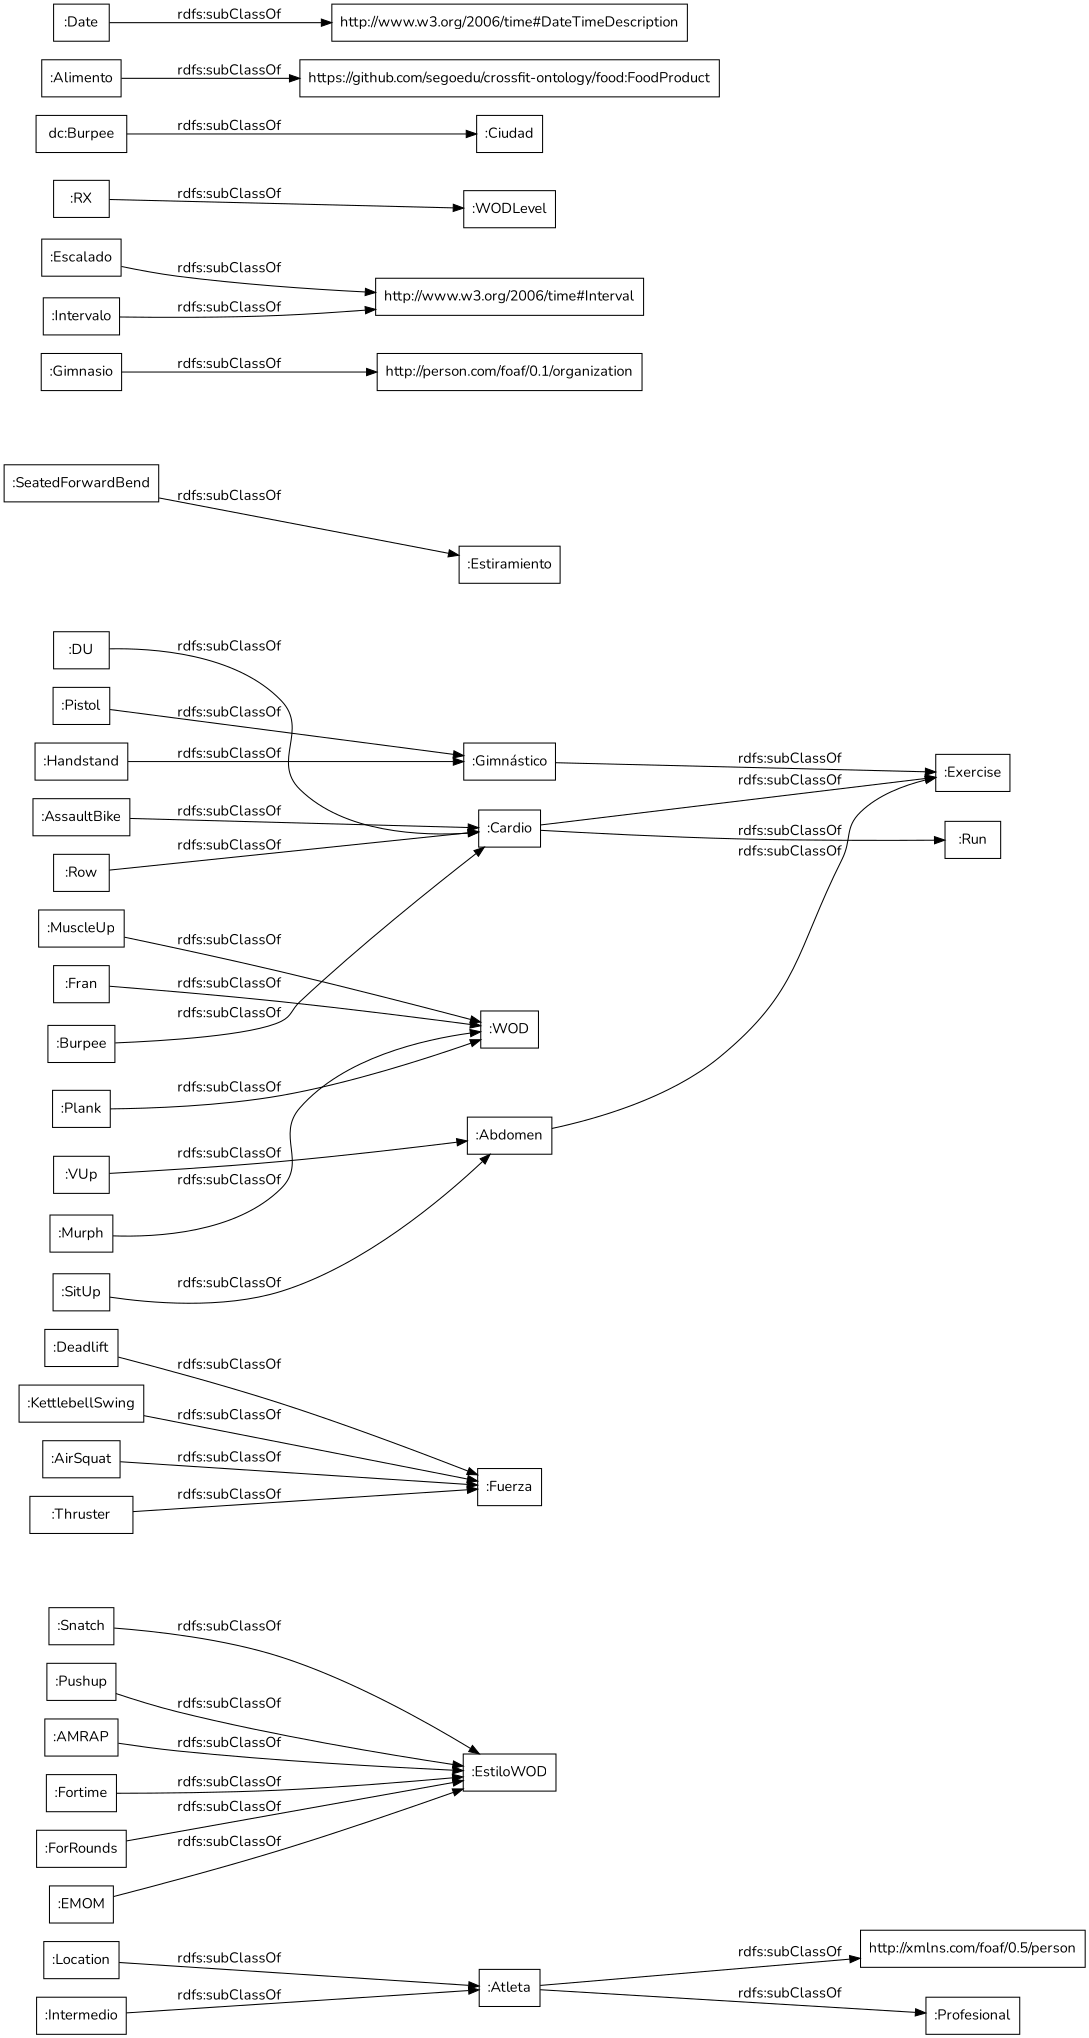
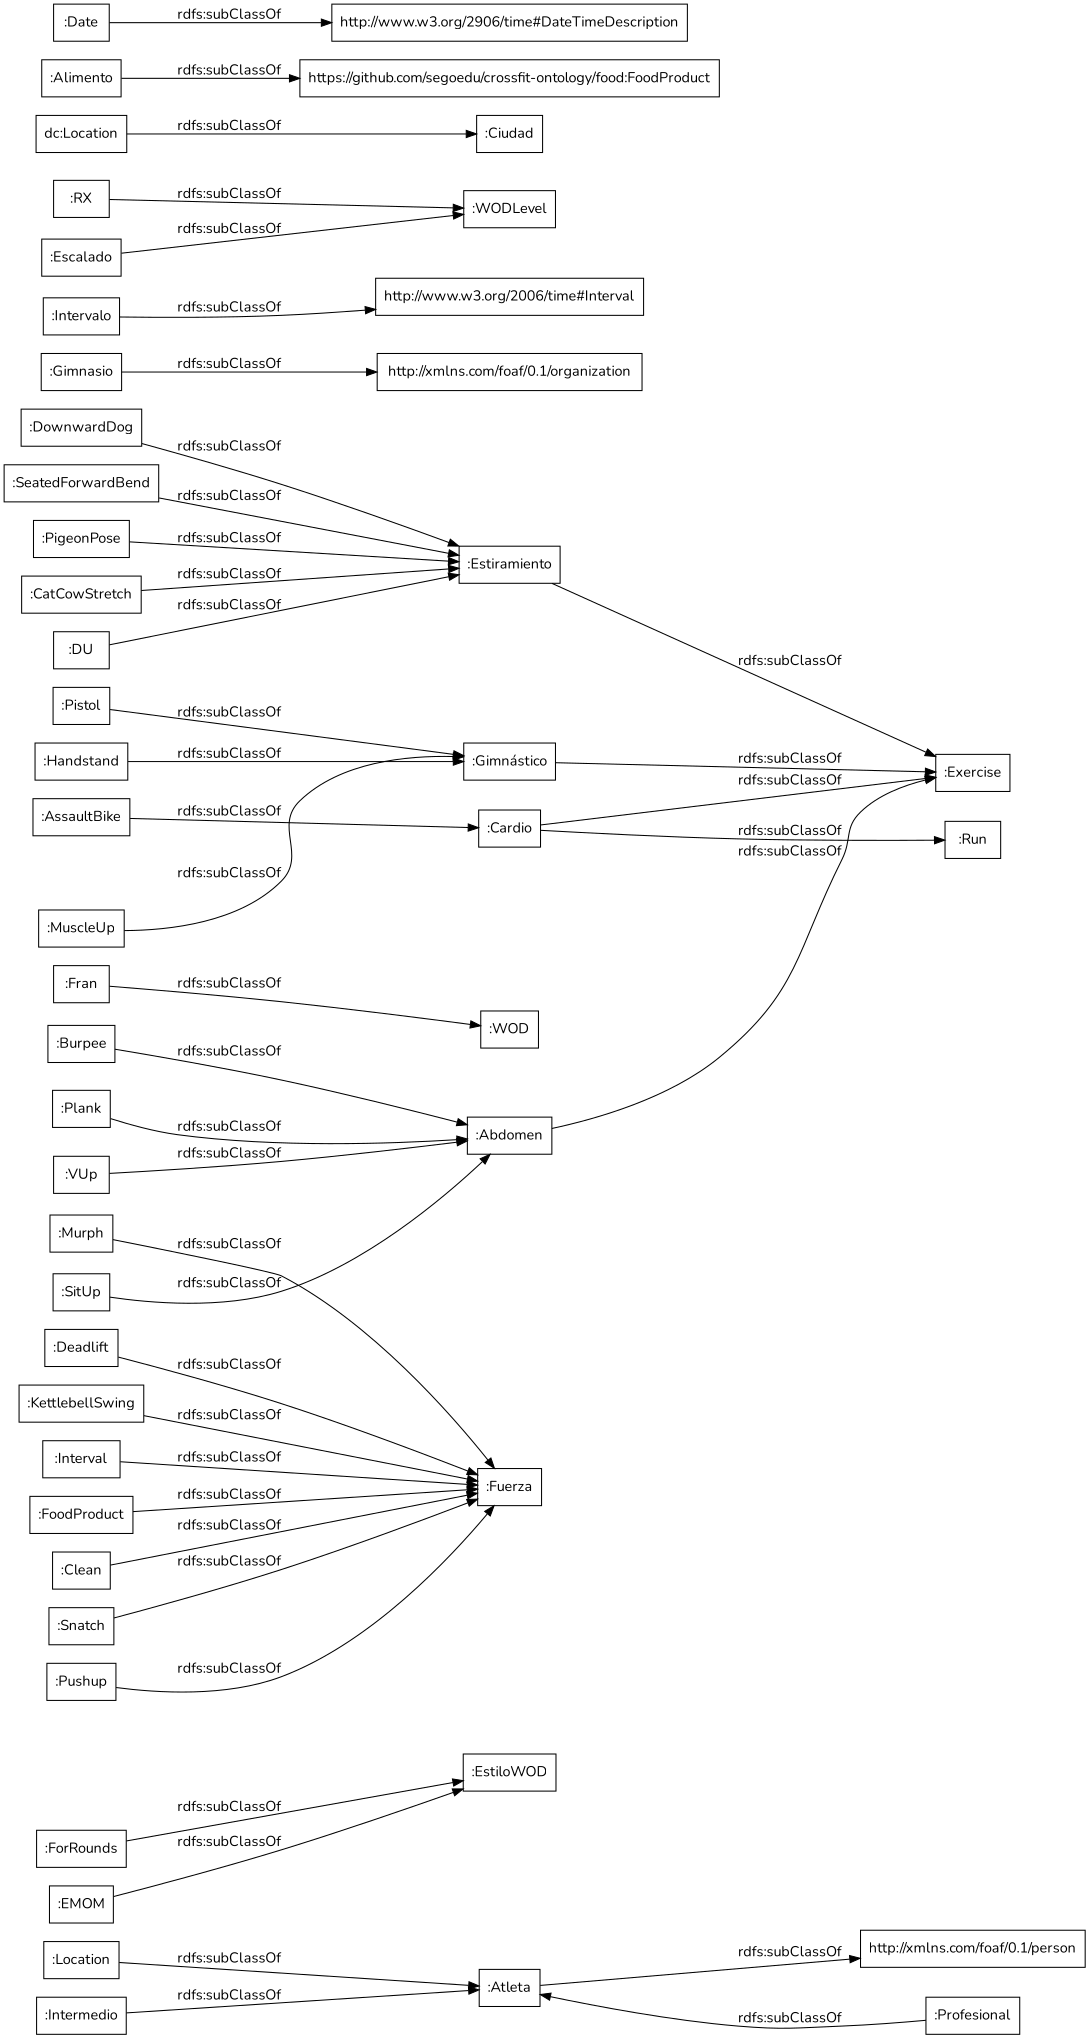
(510, 23) -> (510, 23)
(81, 134) -> (81, 134)
(243, 283) -> (287, 234)
(510, 372) -> (510, 372)
none -> (81, 428)
none -> (81, 539)
none -> (81, 595)
none -> (739, 668)
(291, 742) -> (279, 611)
(81, 873) -> none
(298, 976) -> (291, 843)
(313, 990) -> (287, 1081)
(294, 1093) -> (283, 1143)
(291, 1143) -> (327, 1304)
(81, 1459) -> (81, 1459)
(81, 1515) -> (81, 1515)
none -> (81, 1571)
(300, 1664) -> (293, 1566)
(283, 1735) -> (325, 1655)
(81, 1738) -> none
(81, 1793) -> none
(973, 1949) -> (973, 1949)
(728, 2001) -> (737, 2026)
